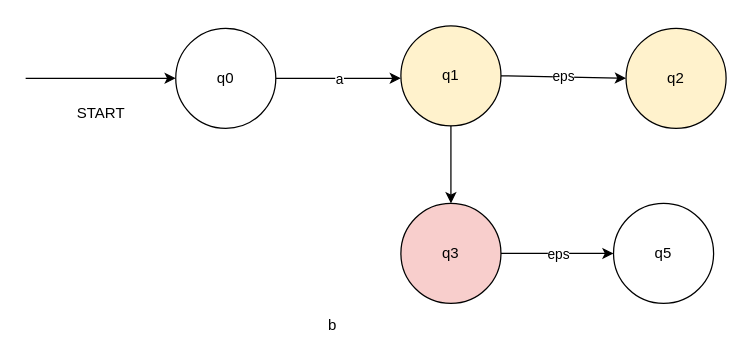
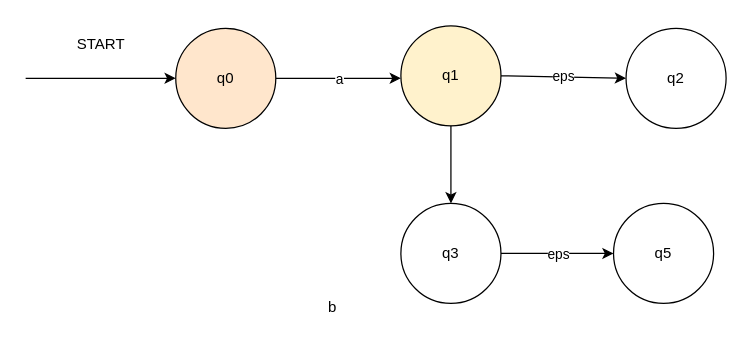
(226, 78) -> (226, 78)
(676, 78) -> (676, 78)
(101, 113) -> (101, 44)
(451, 253) -> (451, 253)
(332, 326) -> (332, 307)
